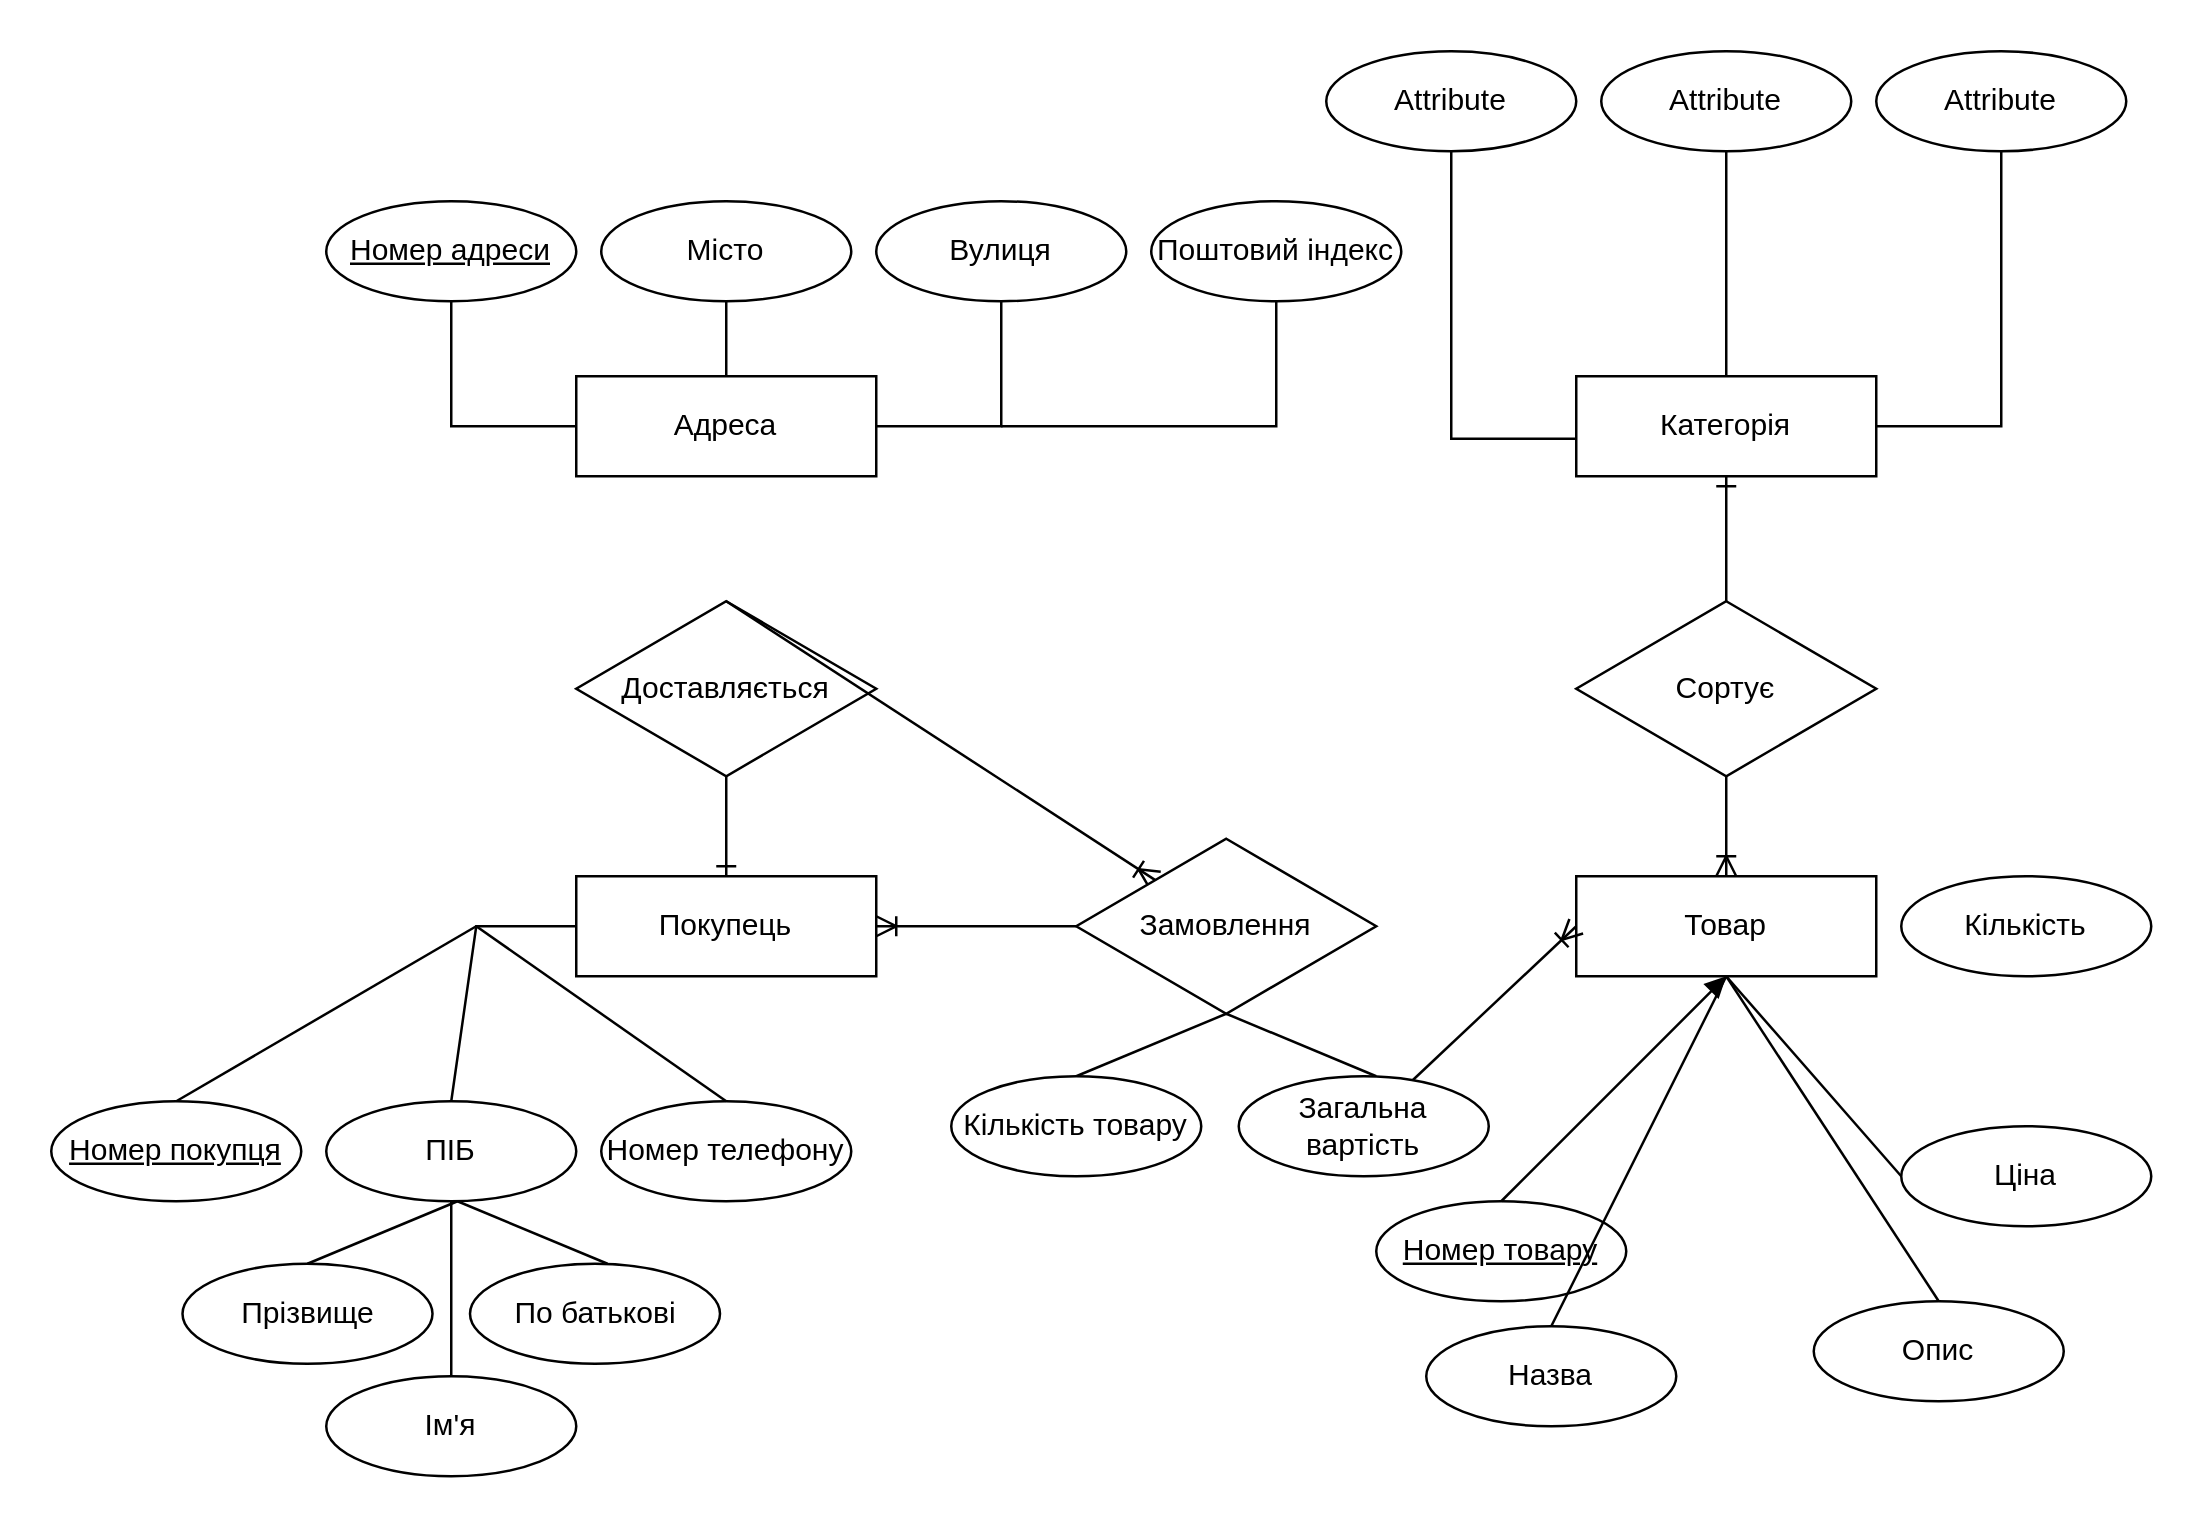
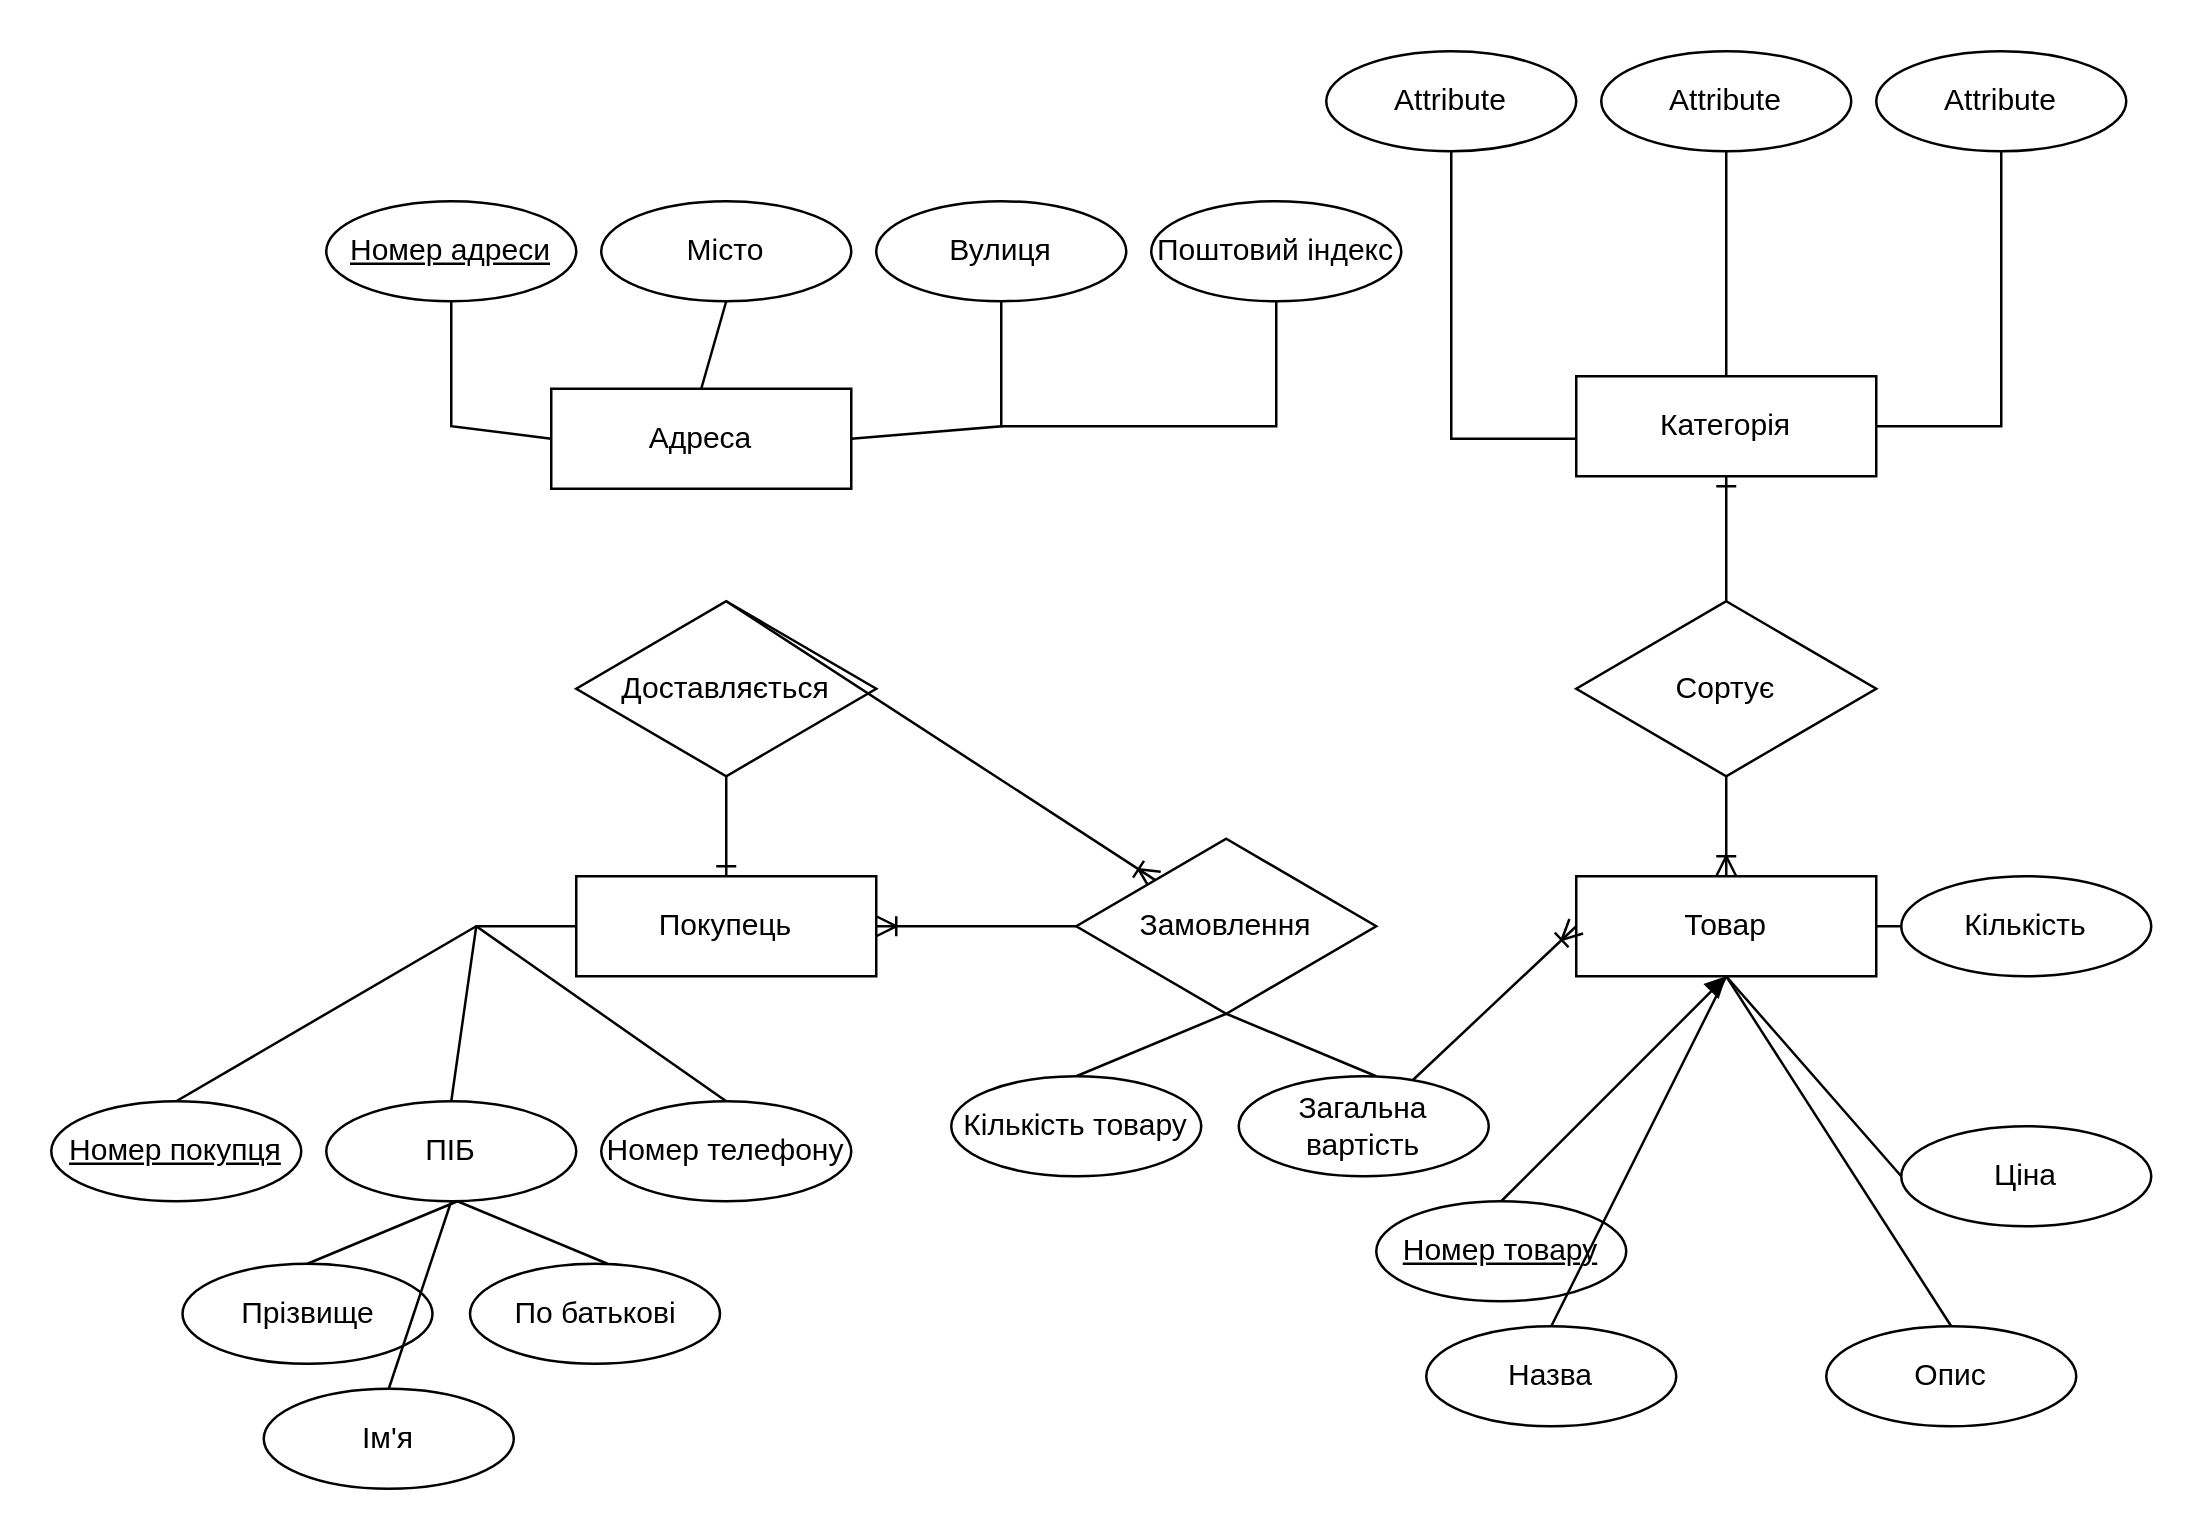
(726, 426) -> (701, 439)
none -> (1888, 926)
(1939, 1351) -> (1951, 1376)
(451, 1426) -> (389, 1439)
